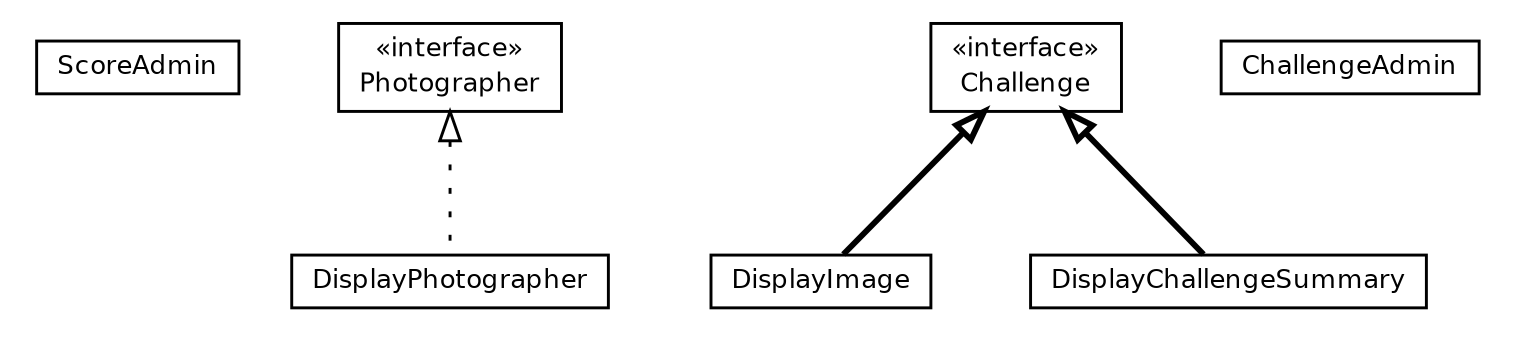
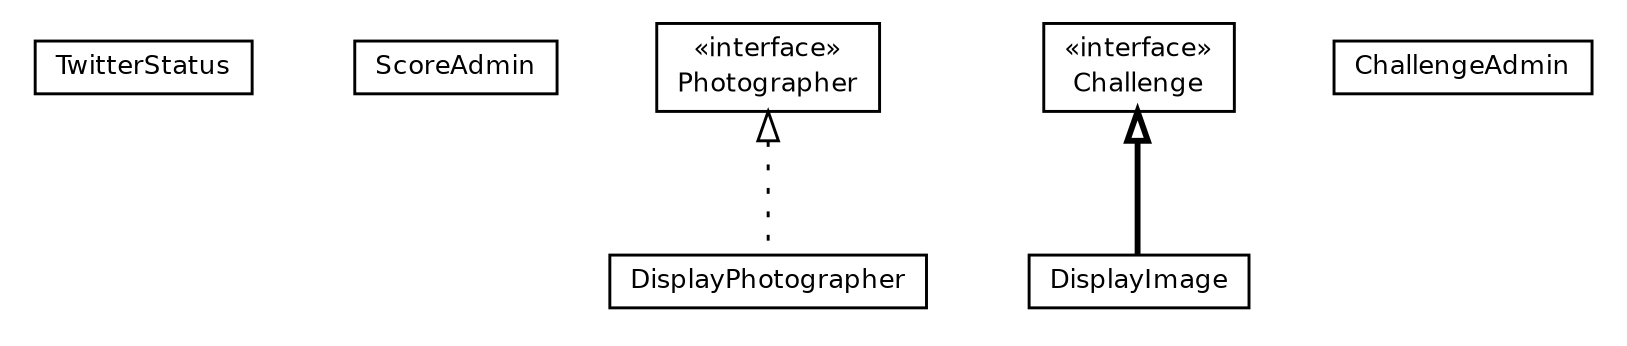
none -> (144, 67)
(1227, 281) -> none
